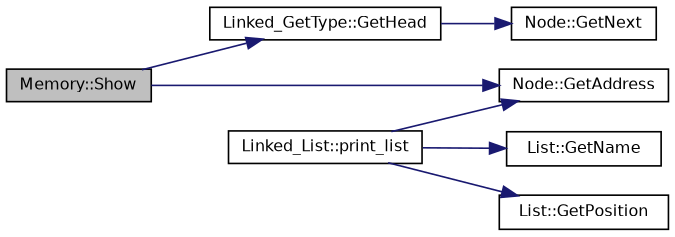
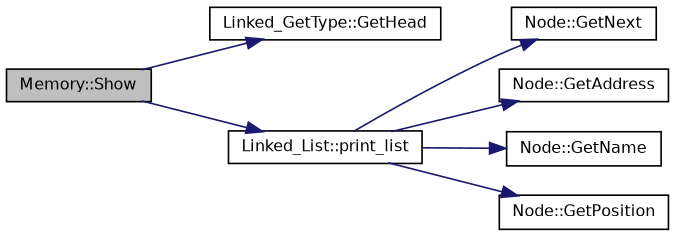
(468, 24) -> (436, 86)
(317, 85) -> (194, 114)
(584, 149) -> (584, 149)
(584, 212) -> (584, 212)
